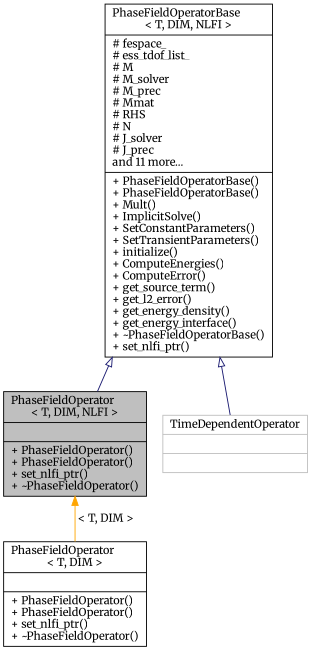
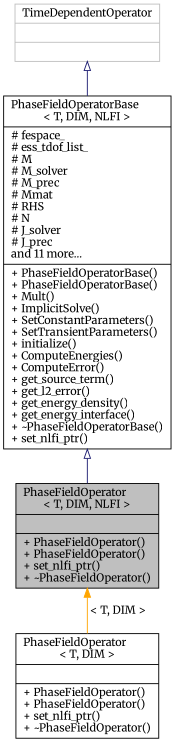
(226, 391) -> (87, 83)
